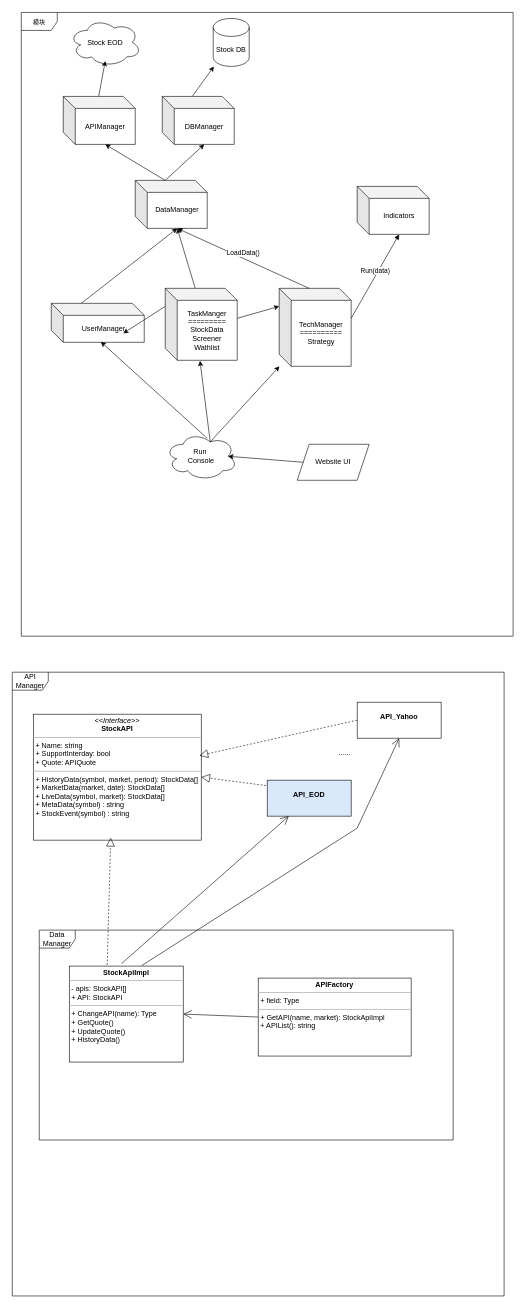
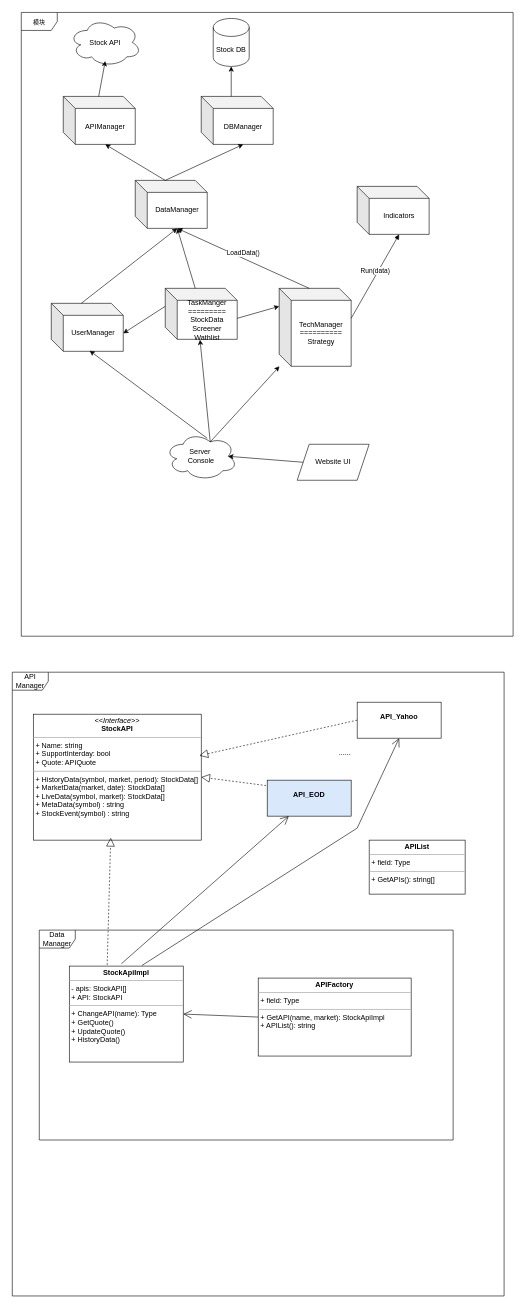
(105, 42) -> (105, 42)
(198, 120) -> (237, 120)
(98, 323) -> (87, 327)
(201, 324) -> (201, 314)
(201, 456) -> (201, 456)
none -> (417, 867)
